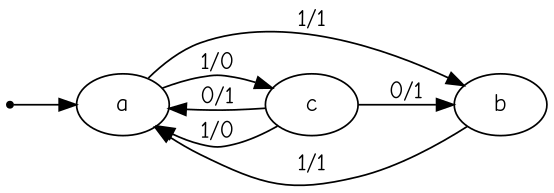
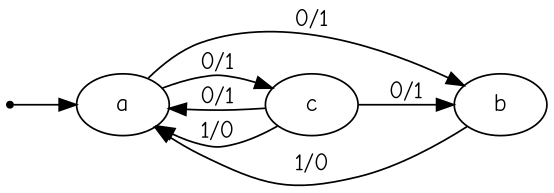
(312, 20) -> (312, 20)
(217, 63) -> (217, 63)
(312, 164) -> (312, 164)
